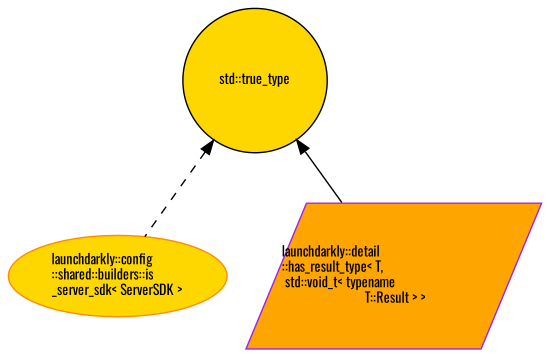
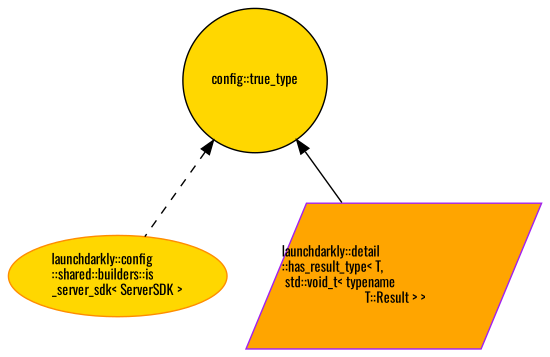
(255, 81) -> (255, 81)
